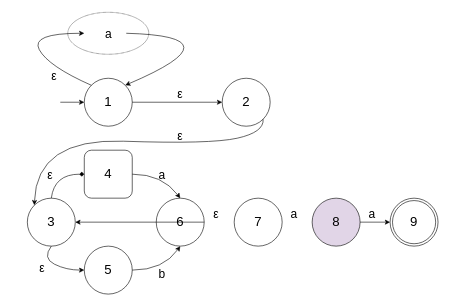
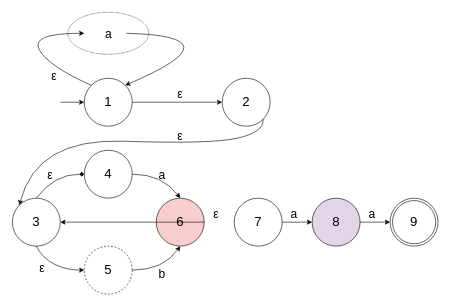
(108, 174) -> (108, 174)
(51, 222) -> (36, 222)
(180, 222) -> (180, 222)
none -> (306, 222)
(108, 270) -> (108, 270)
